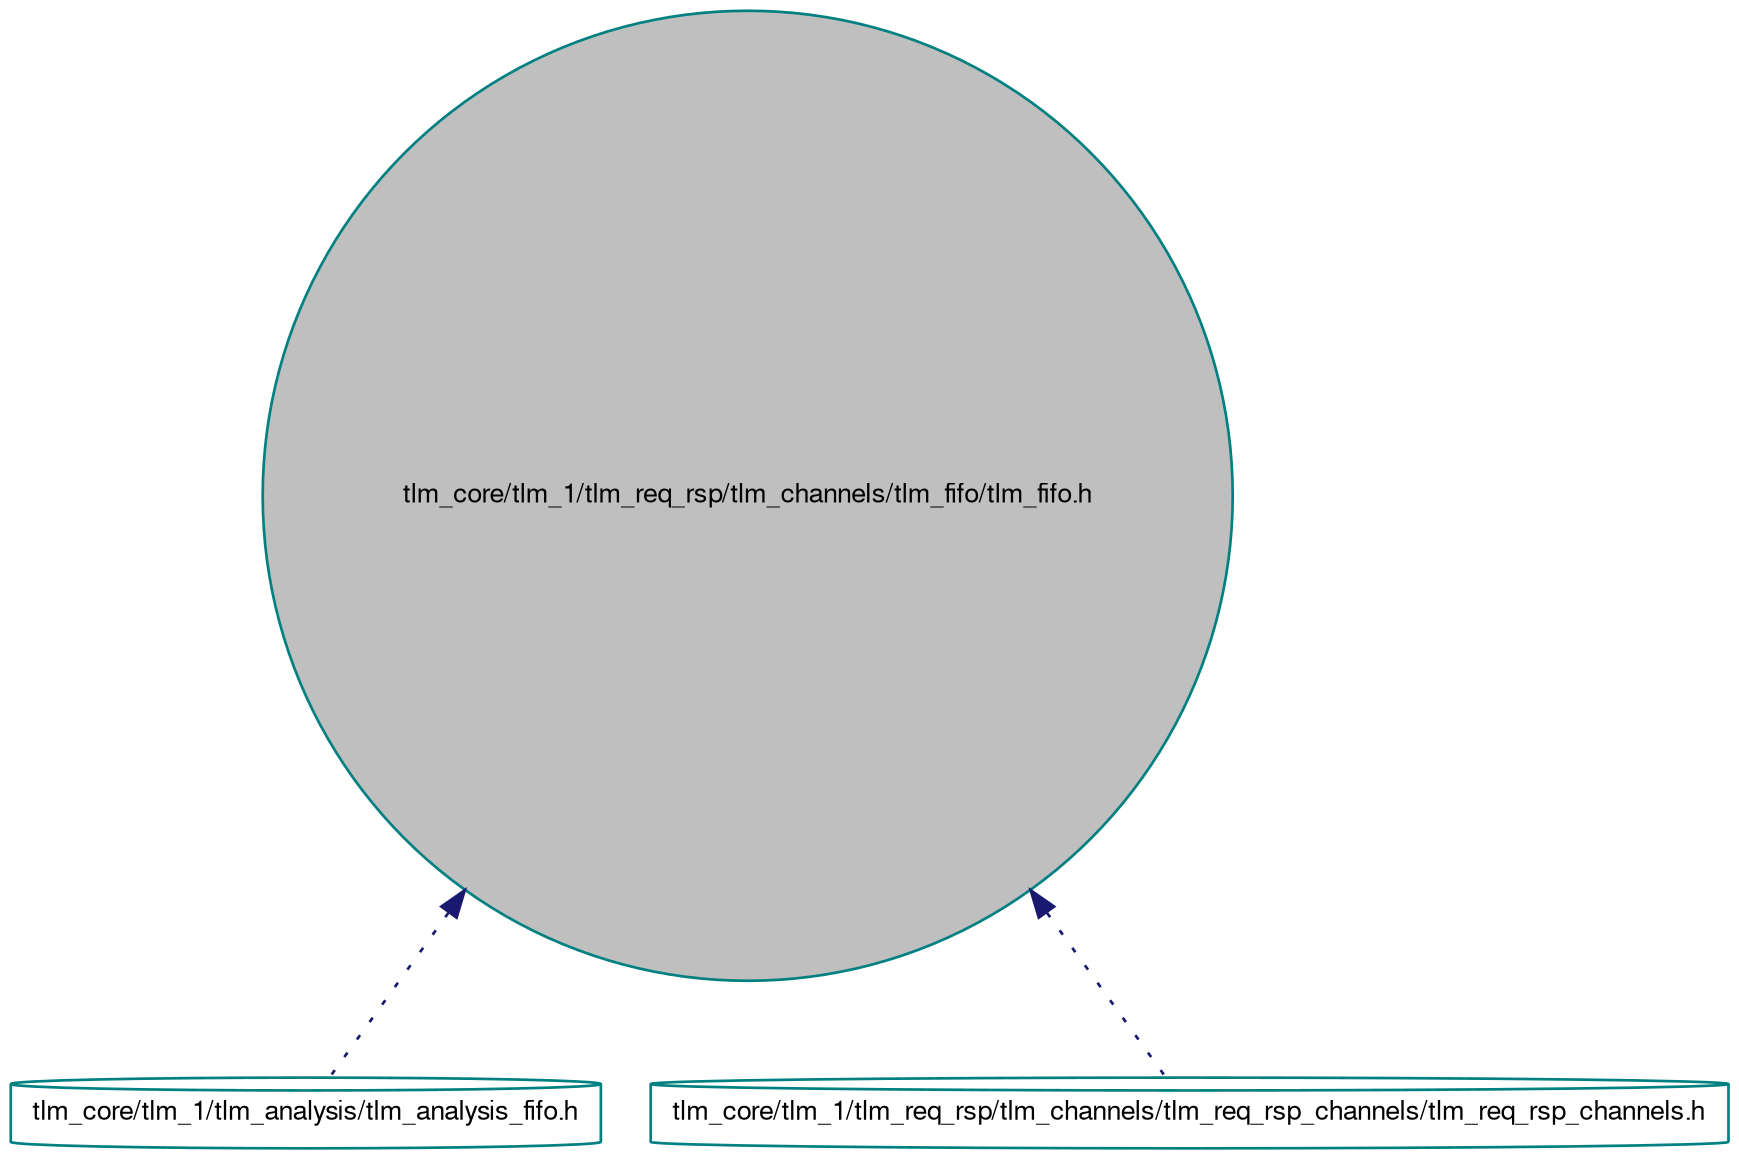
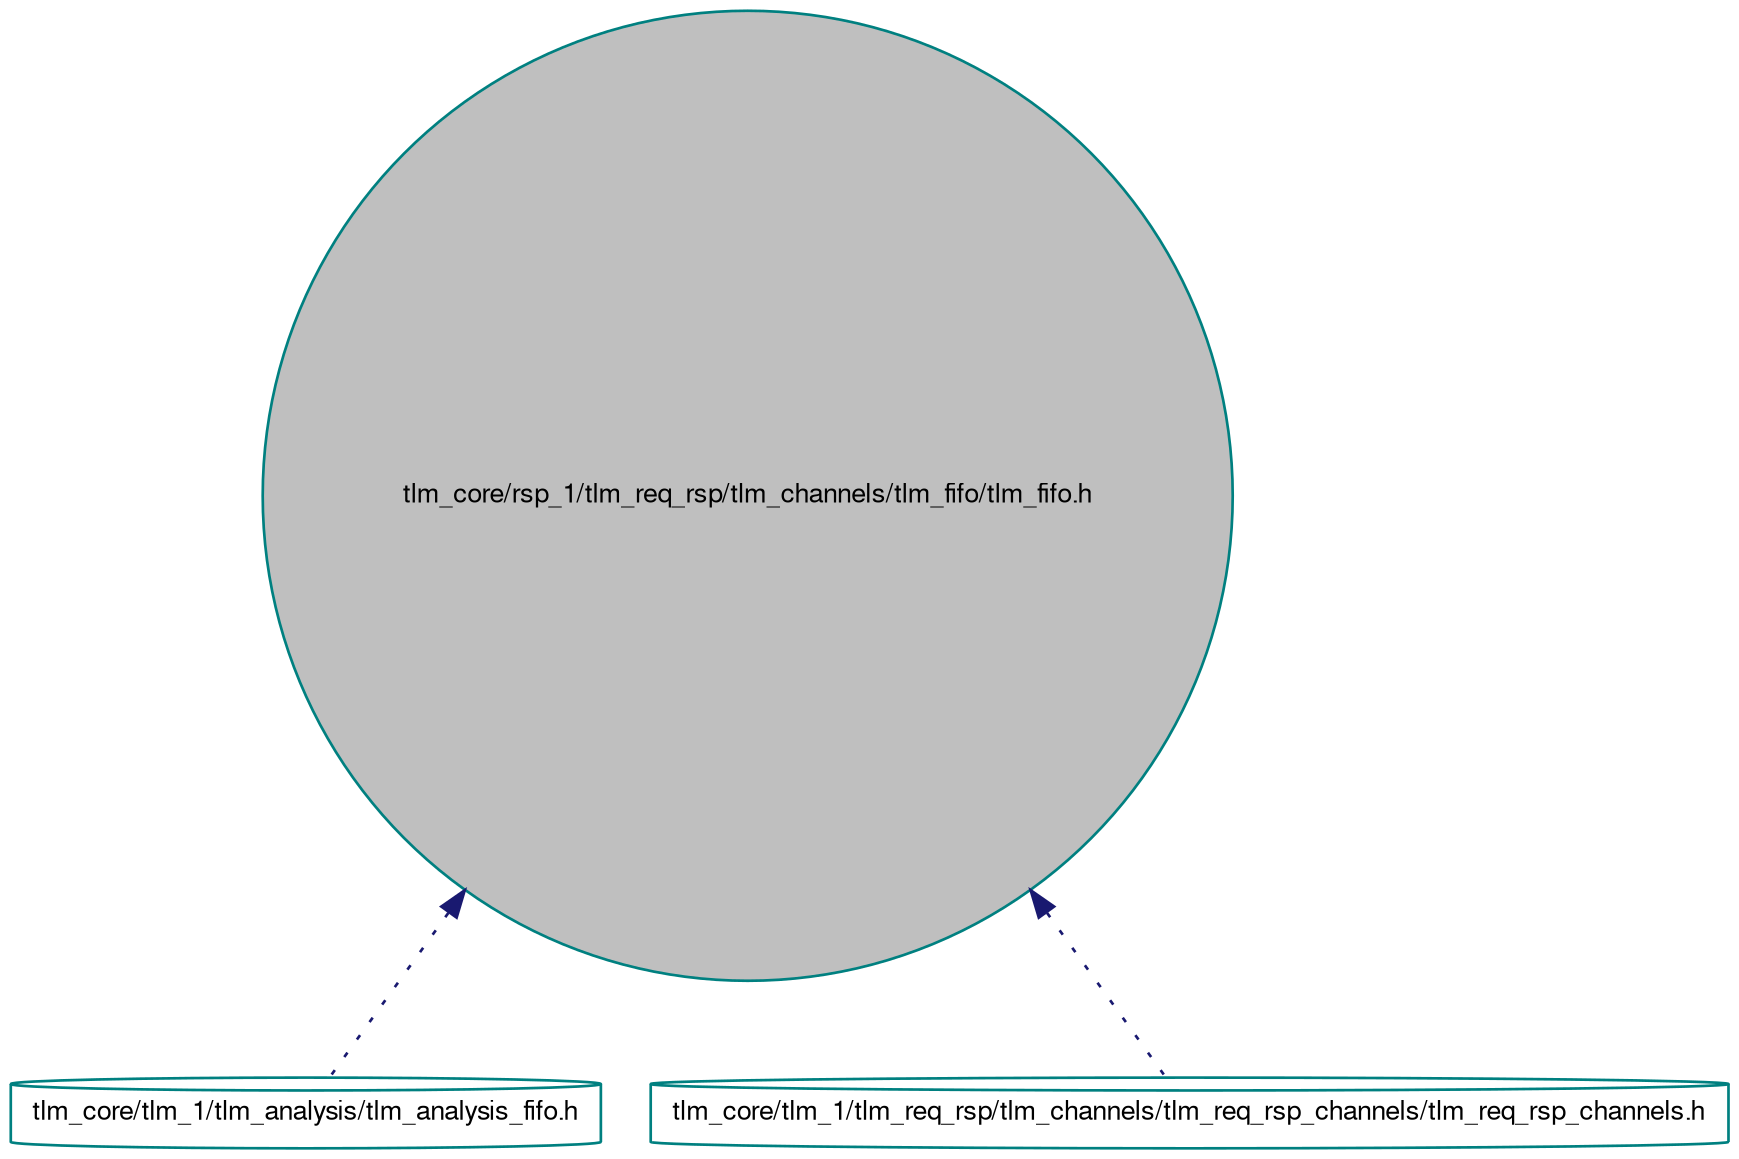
(748, 496) -> (748, 496)
